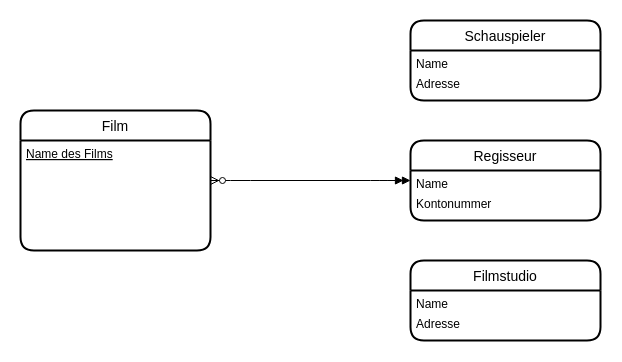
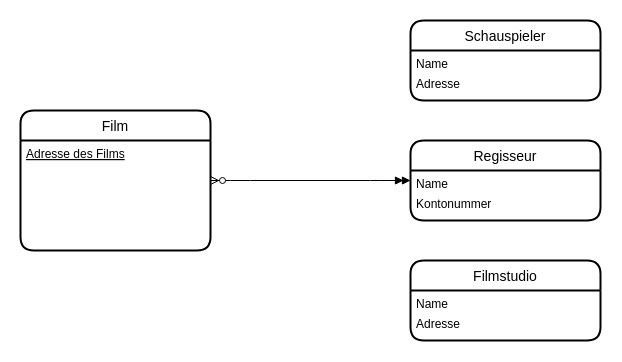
(67, 154) -> (77, 154)
